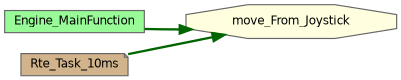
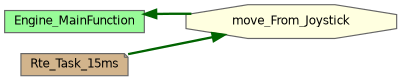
(162, 29) -> (174, 14)
(74, 65) -> (74, 65)
